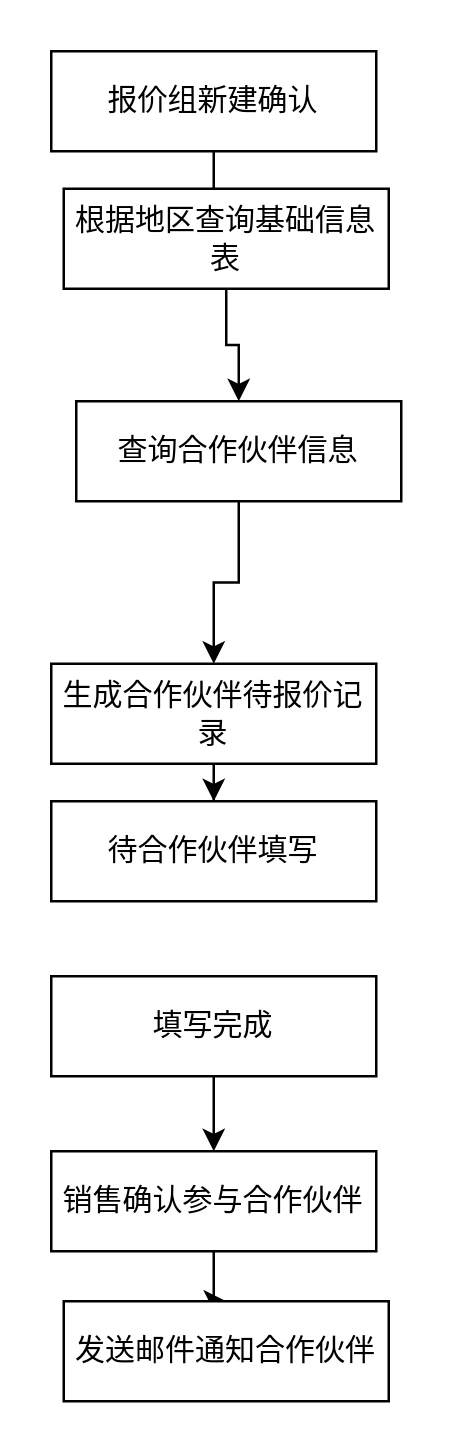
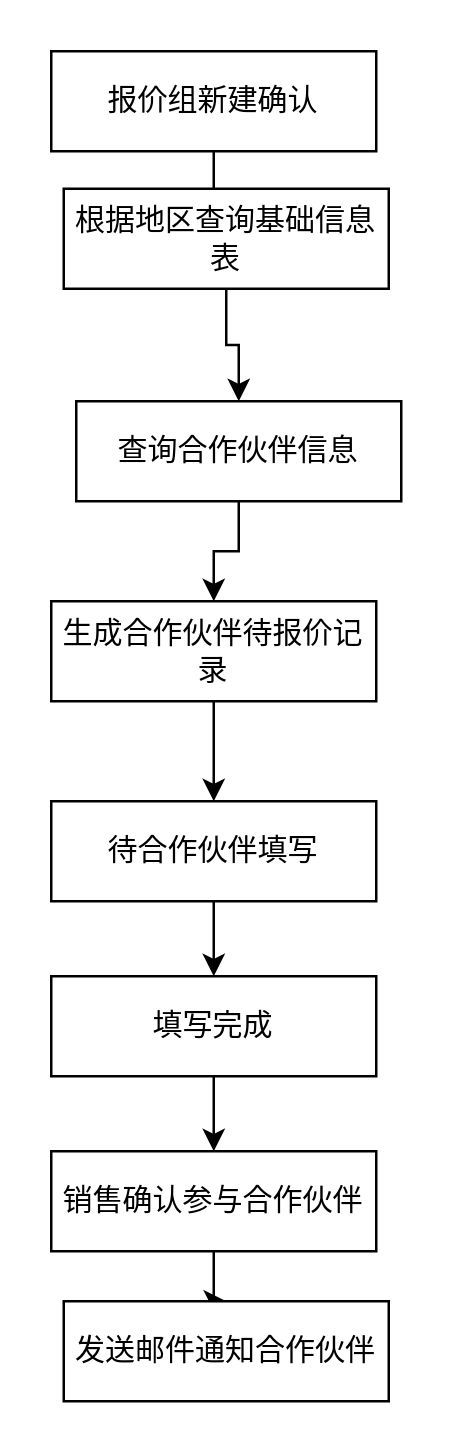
(214, 714) -> (214, 651)
none -> (214, 947)
